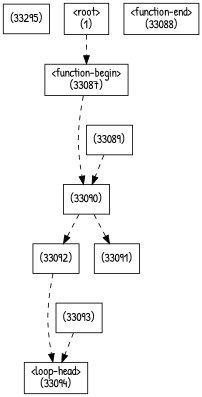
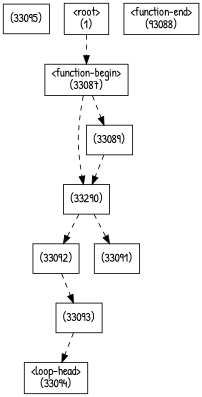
(26, 19) -> (26, 19)
(161, 19) -> (161, 19)
none -> (97, 107)
(86, 199) -> (86, 199)
(48, 314) -> (66, 284)
